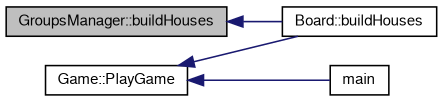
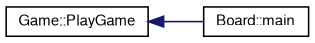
(117, 22) -> none
(360, 22) -> (256, 22)
(360, 80) -> none
